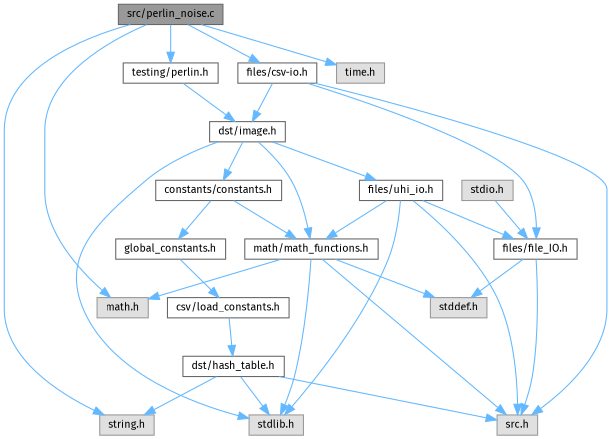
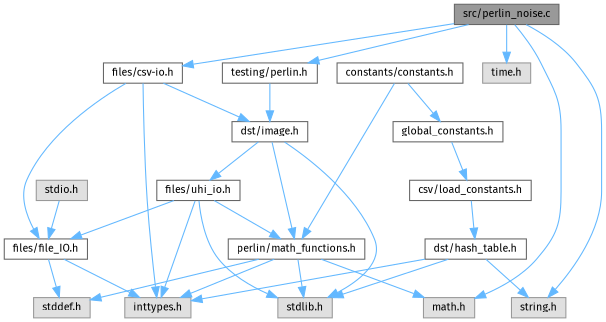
(236, 156) -> none
(311, 249) -> (297, 249)
(517, 425) -> (158, 308)
